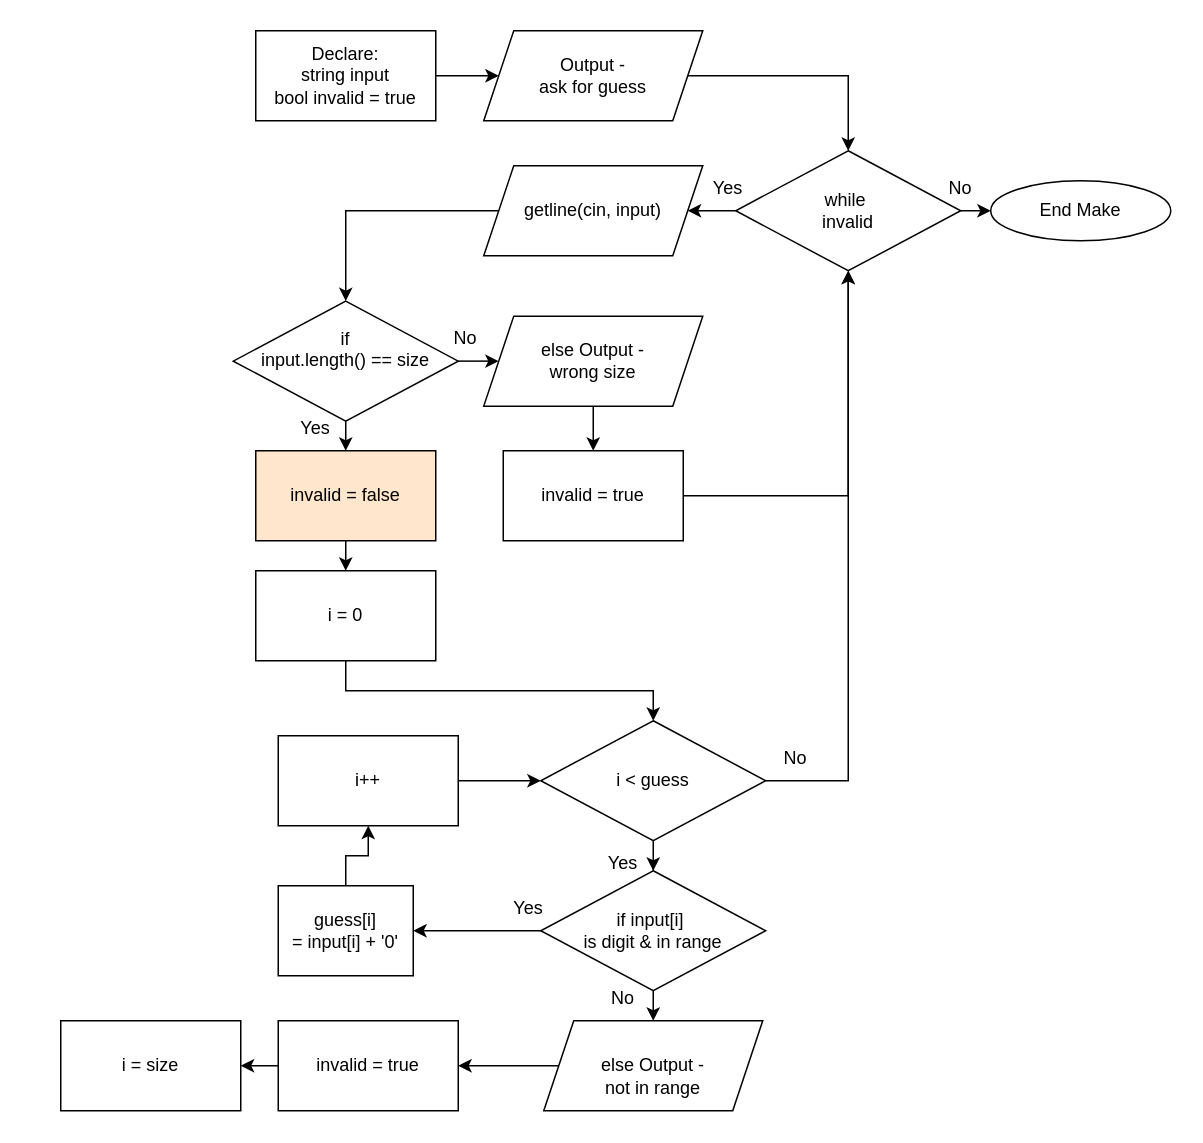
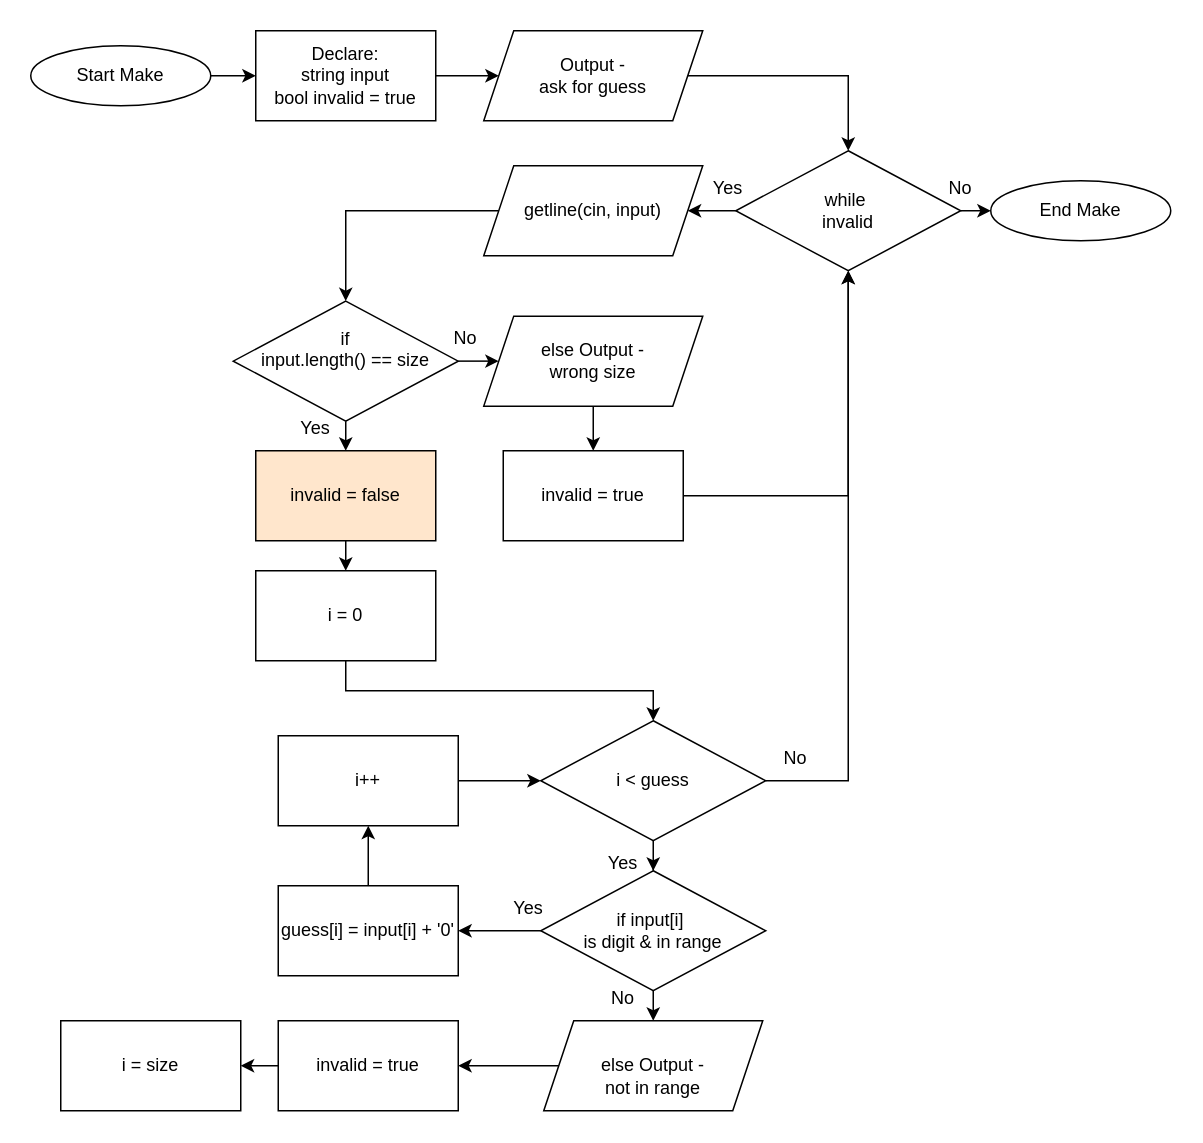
none -> (121, 76)
none -> (228, 76)
(346, 931) -> (368, 931)
